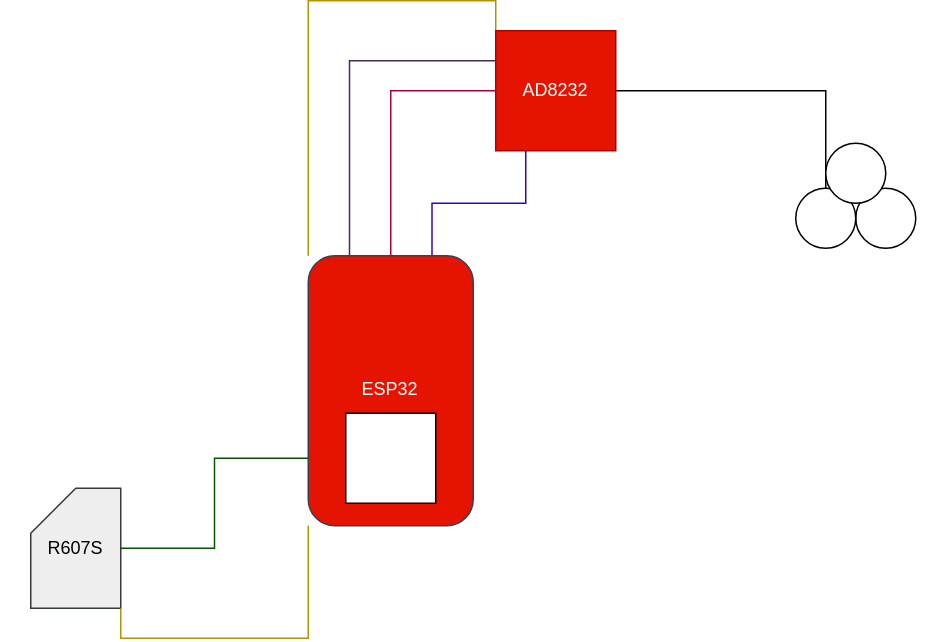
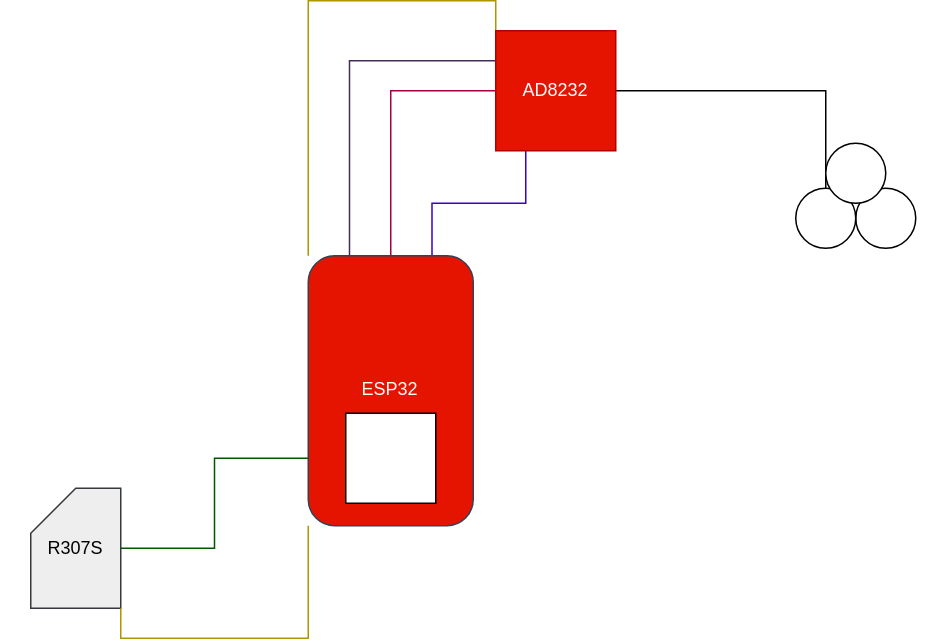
(76, 548) -> (76, 548)
